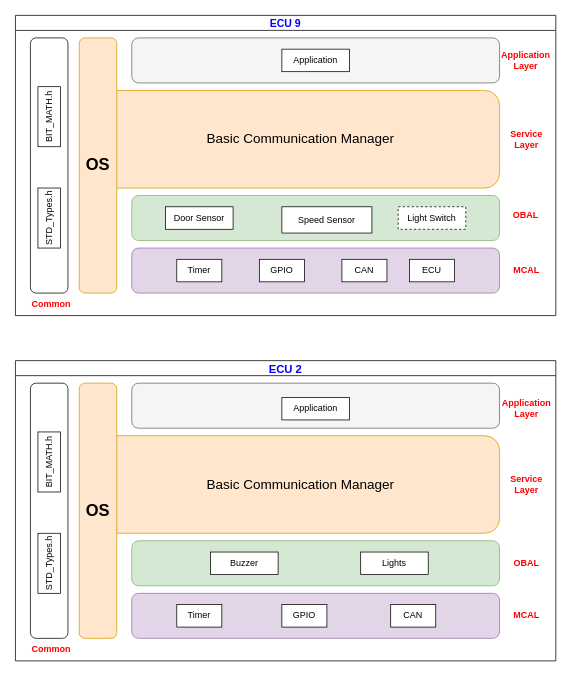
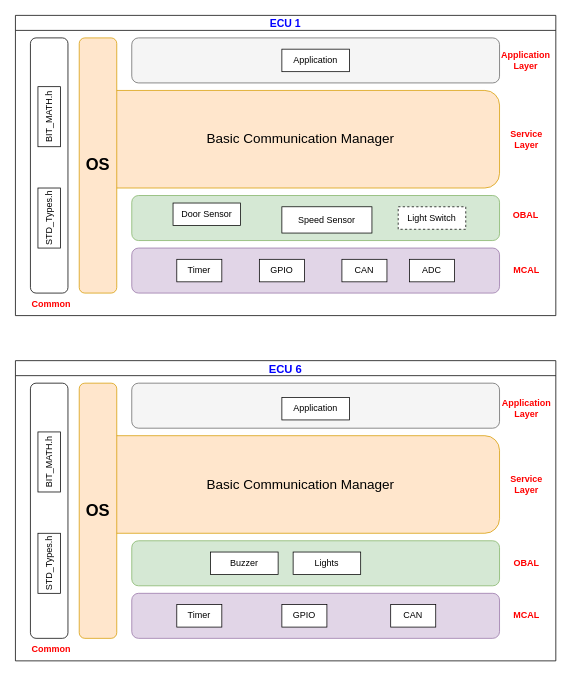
(285, 24) -> (285, 24)
(199, 218) -> (207, 214)
(432, 270) -> (432, 270)
(285, 369) -> (285, 369)
(394, 563) -> (327, 563)
